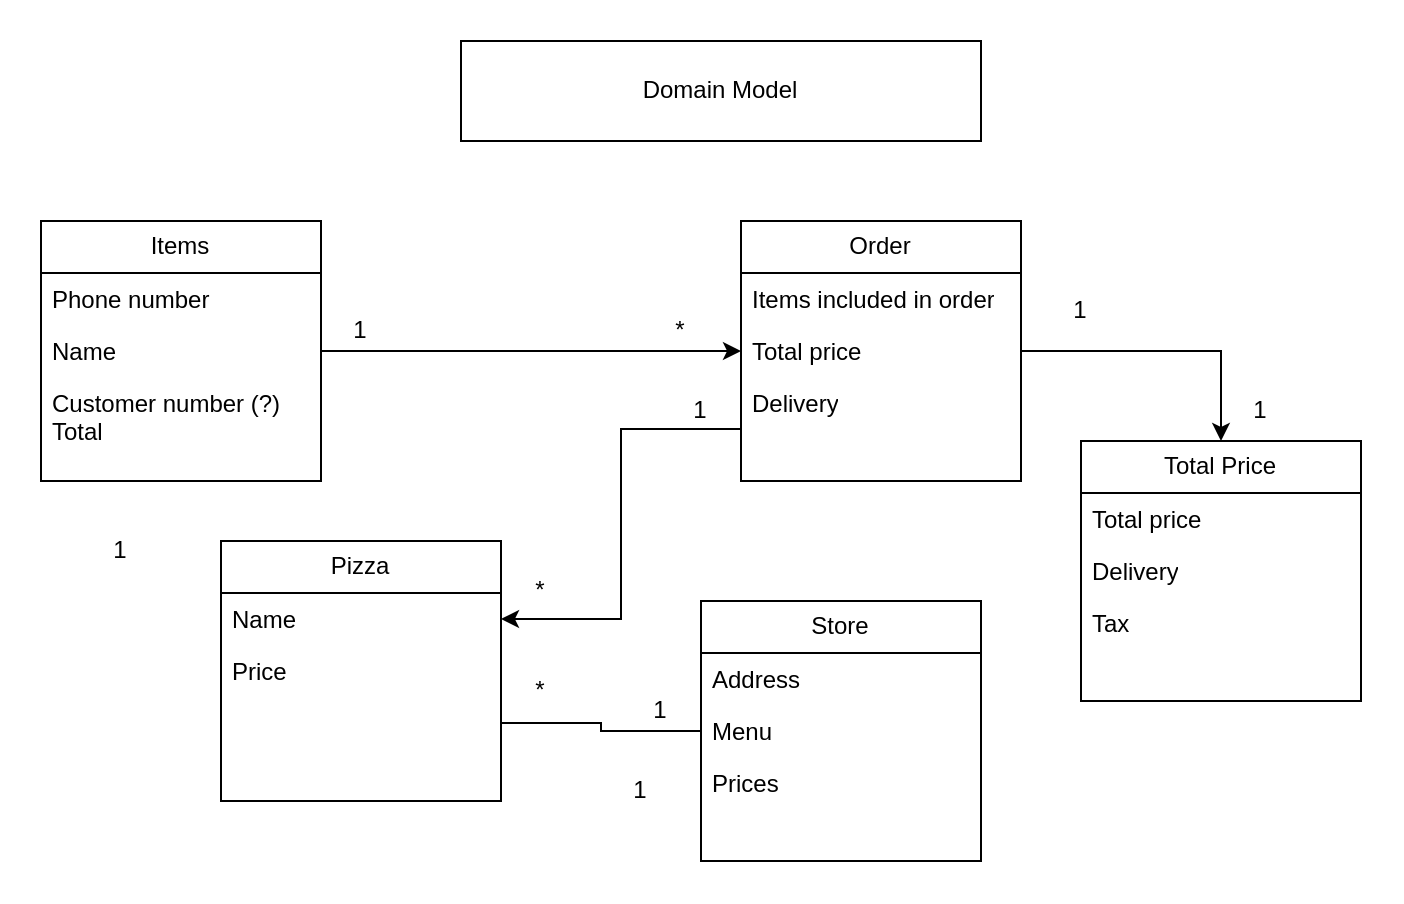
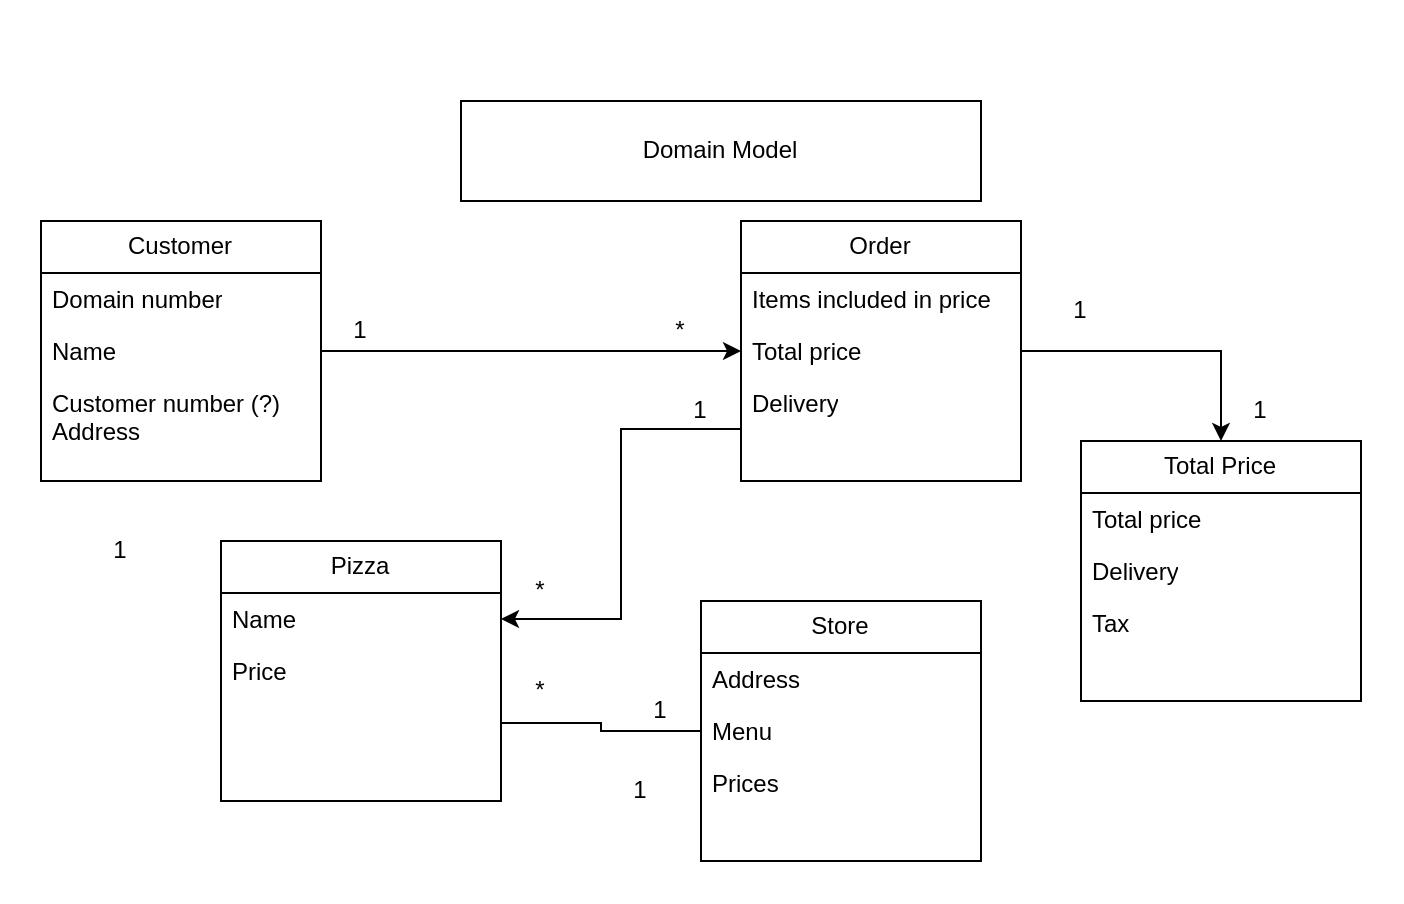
(721, 91) -> (721, 151)
(181, 247) -> (181, 247)
(131, 301) -> (134, 301)
(883, 316) -> (883, 316)
(174, 420) -> (174, 420)
